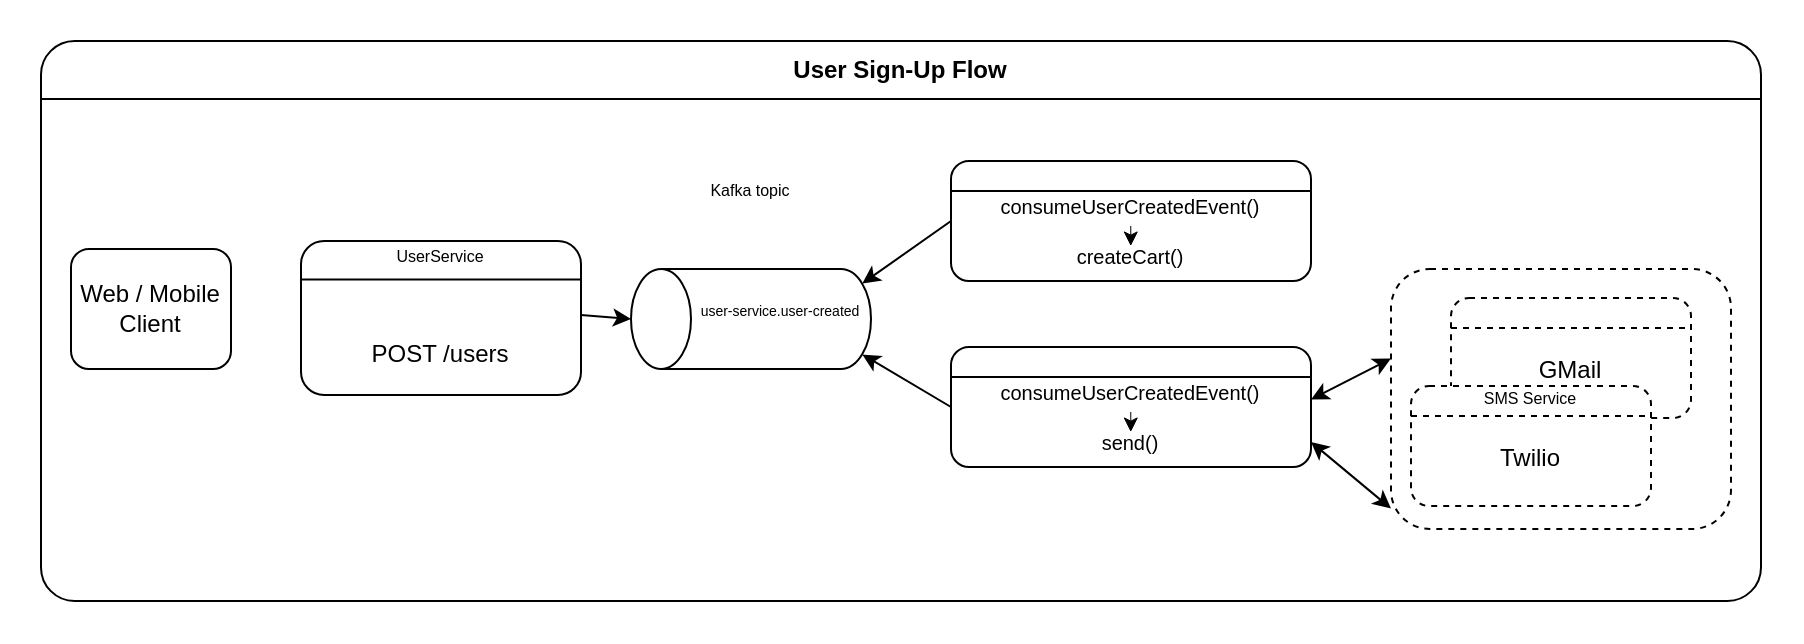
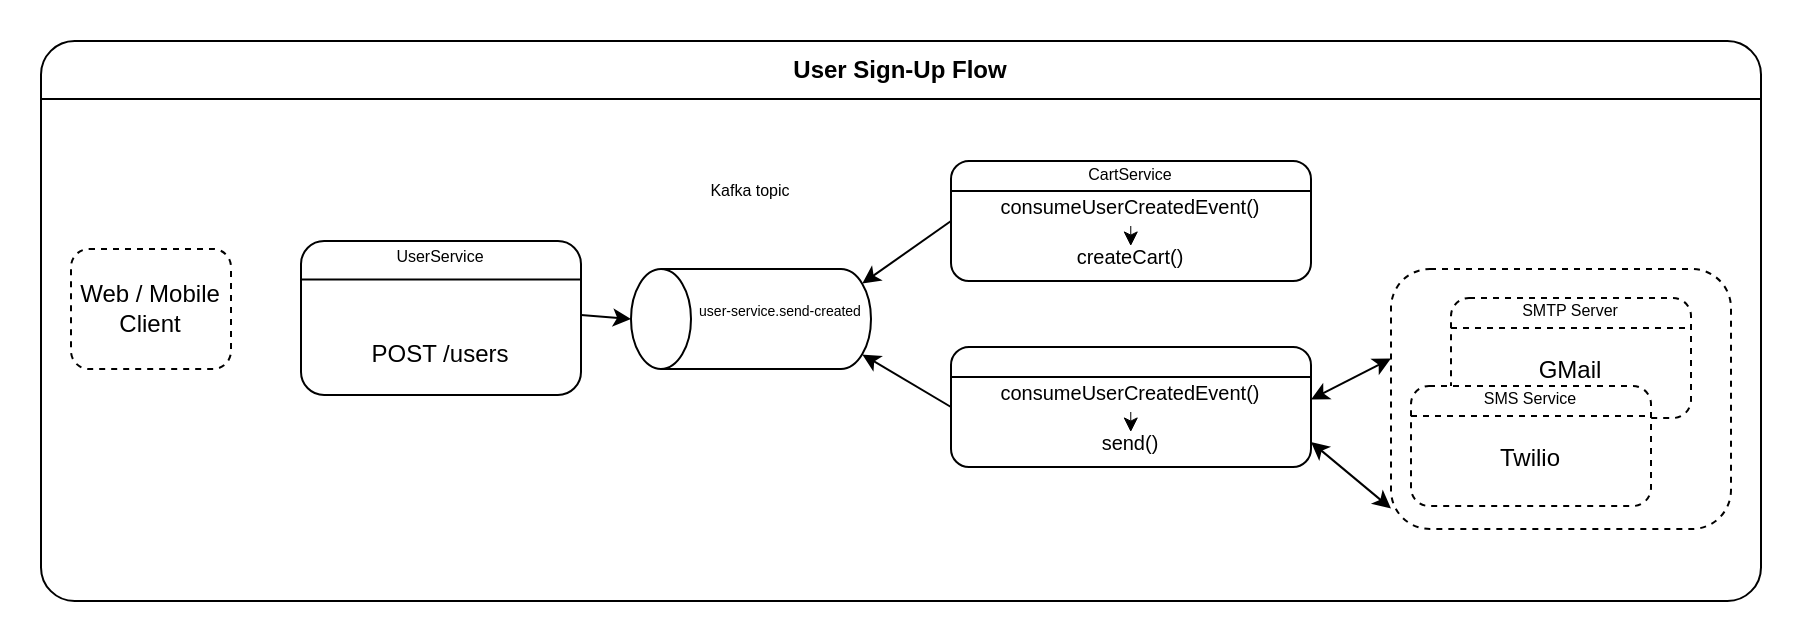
none -> (1131, 174)
(151, 309) -> (151, 309)
(781, 309) -> (781, 309)
none -> (1571, 311)
